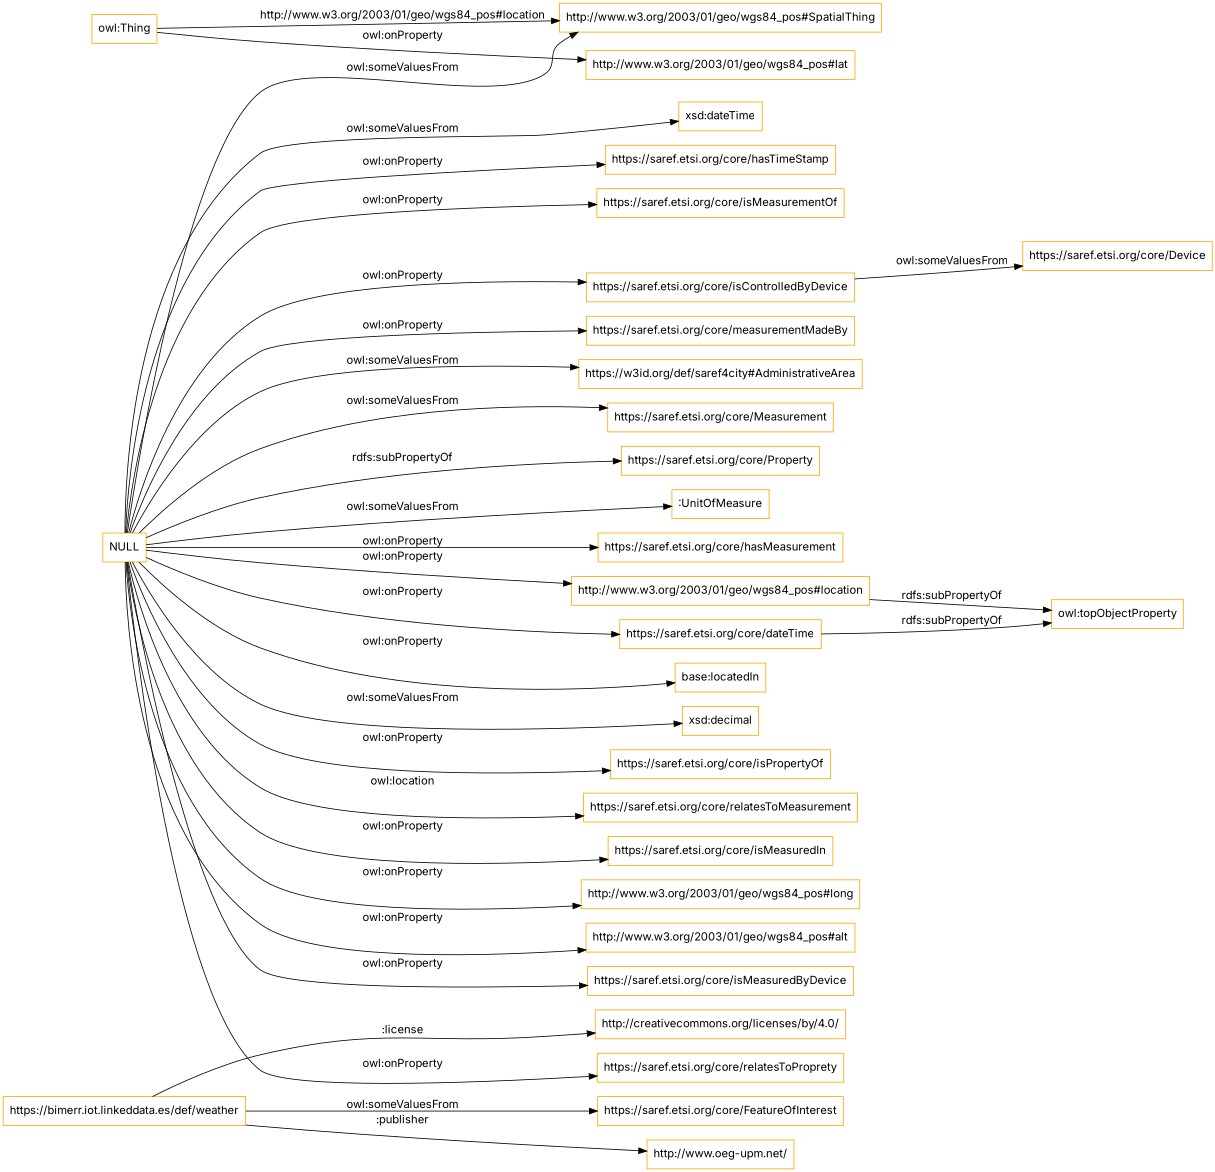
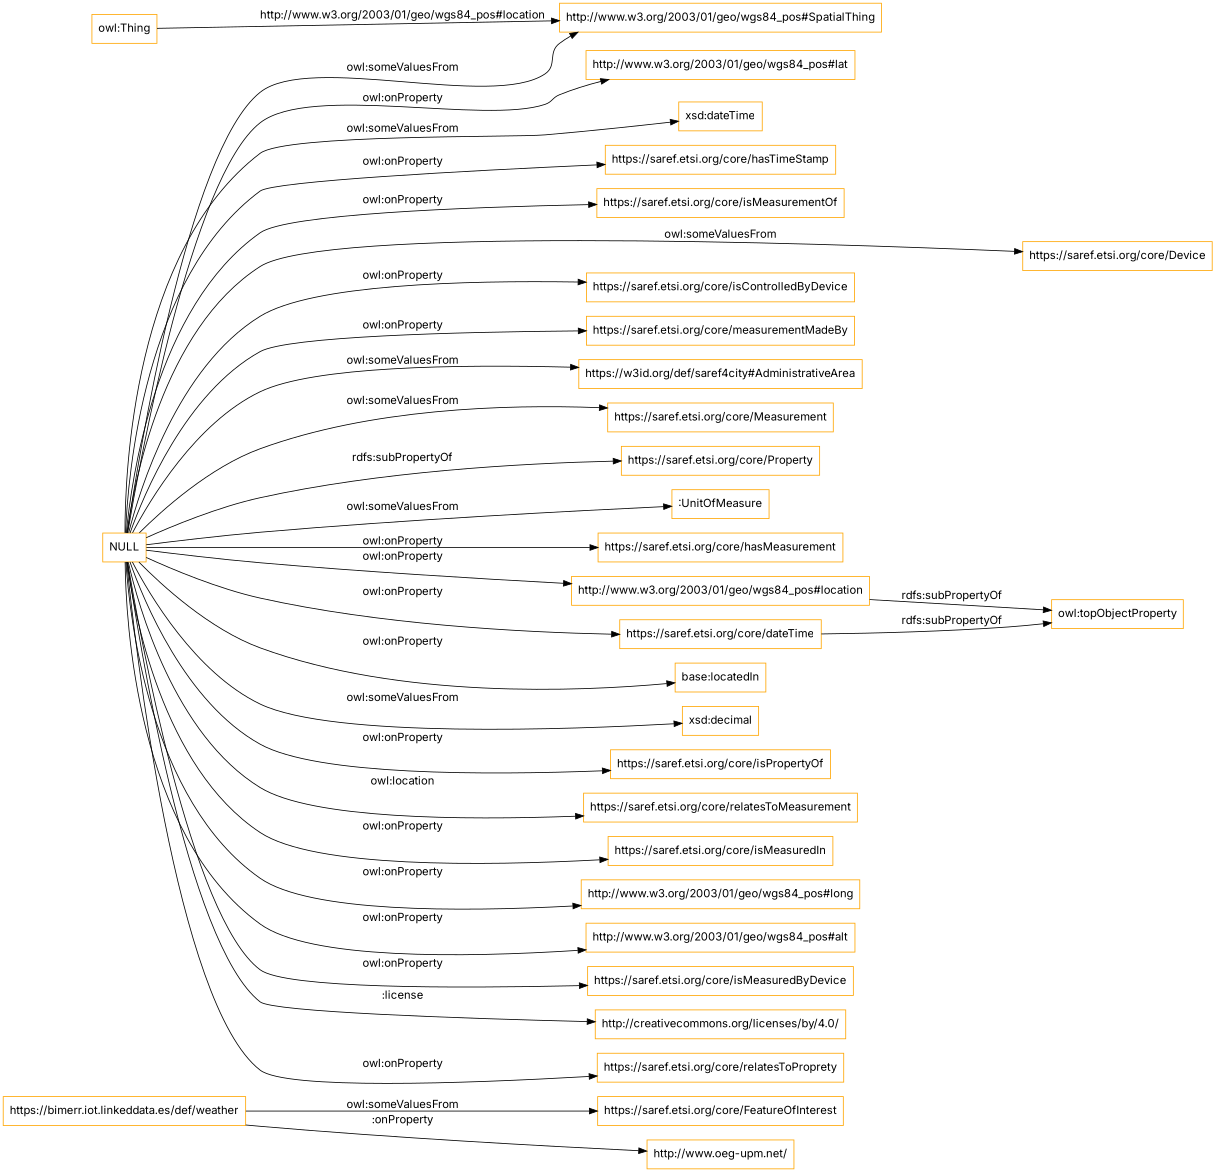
(367, 49) -> (233, 156)
(935, 273) -> (483, 242)
(365, 1039) -> (222, 946)
(403, 1120) -> (403, 1120)
